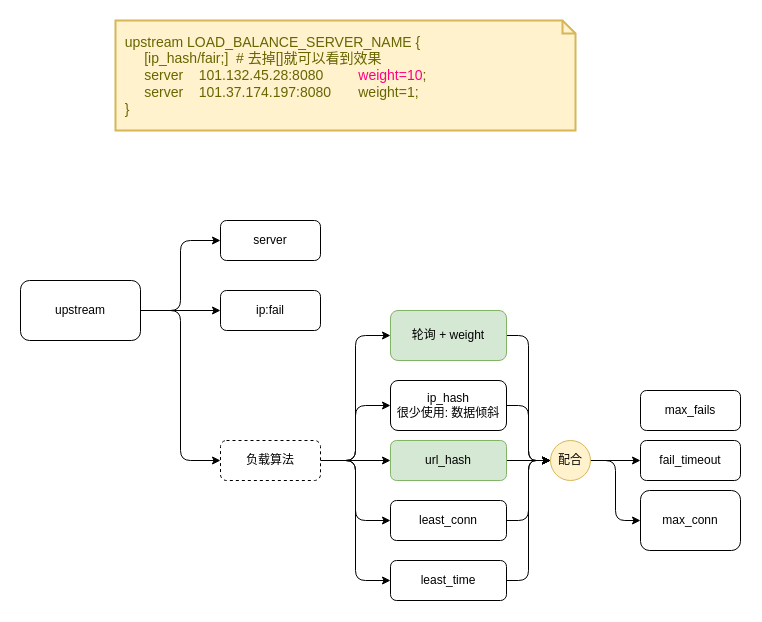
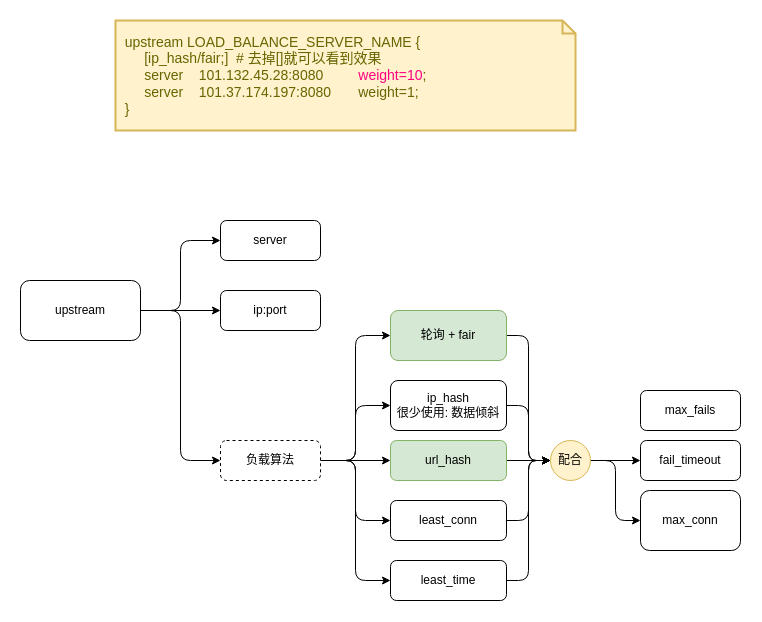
(271, 311) -> (271, 311)
(449, 336) -> (449, 336)
